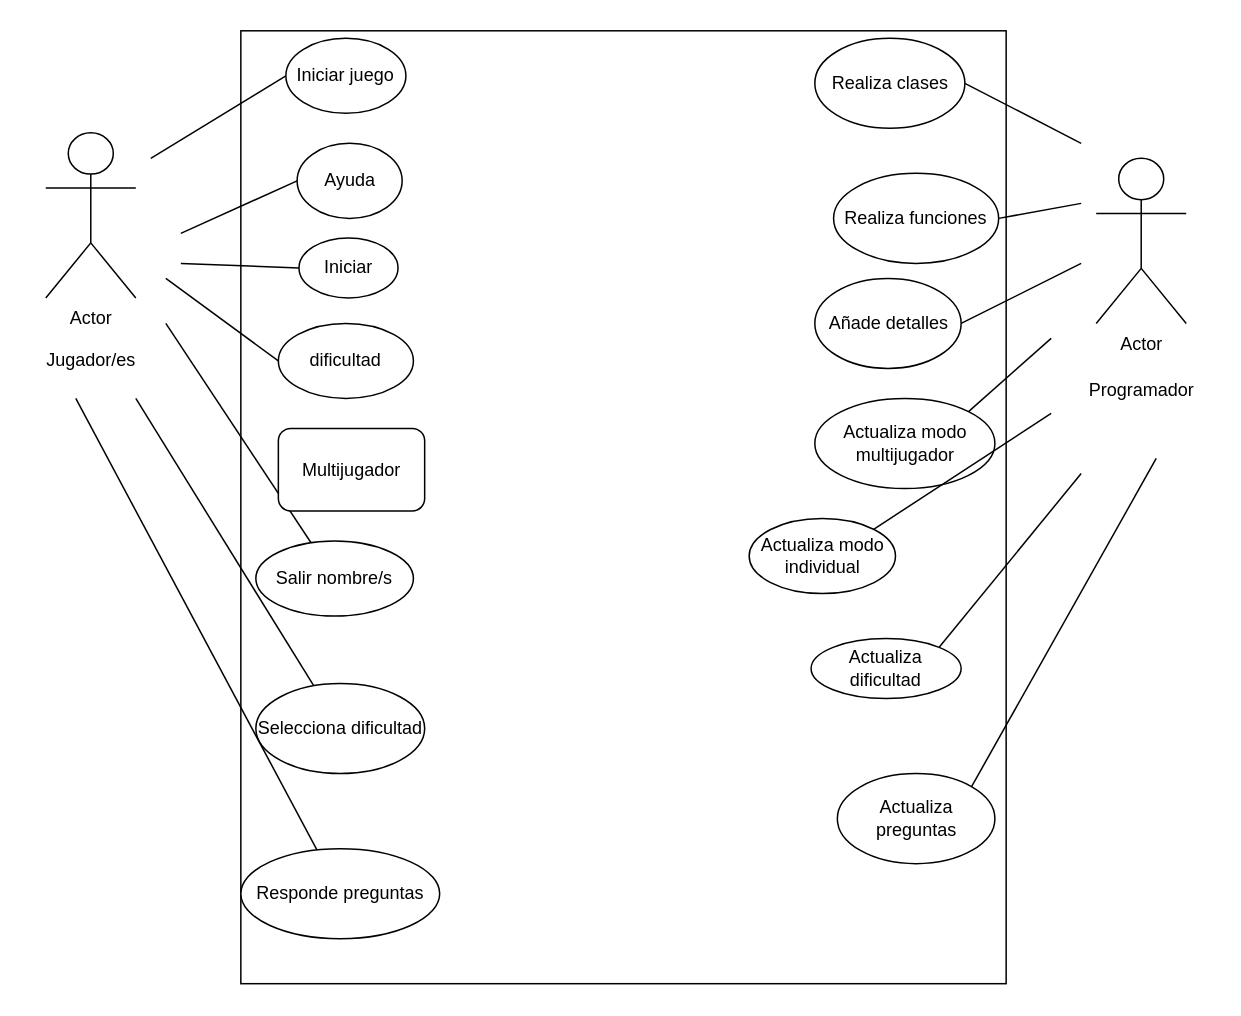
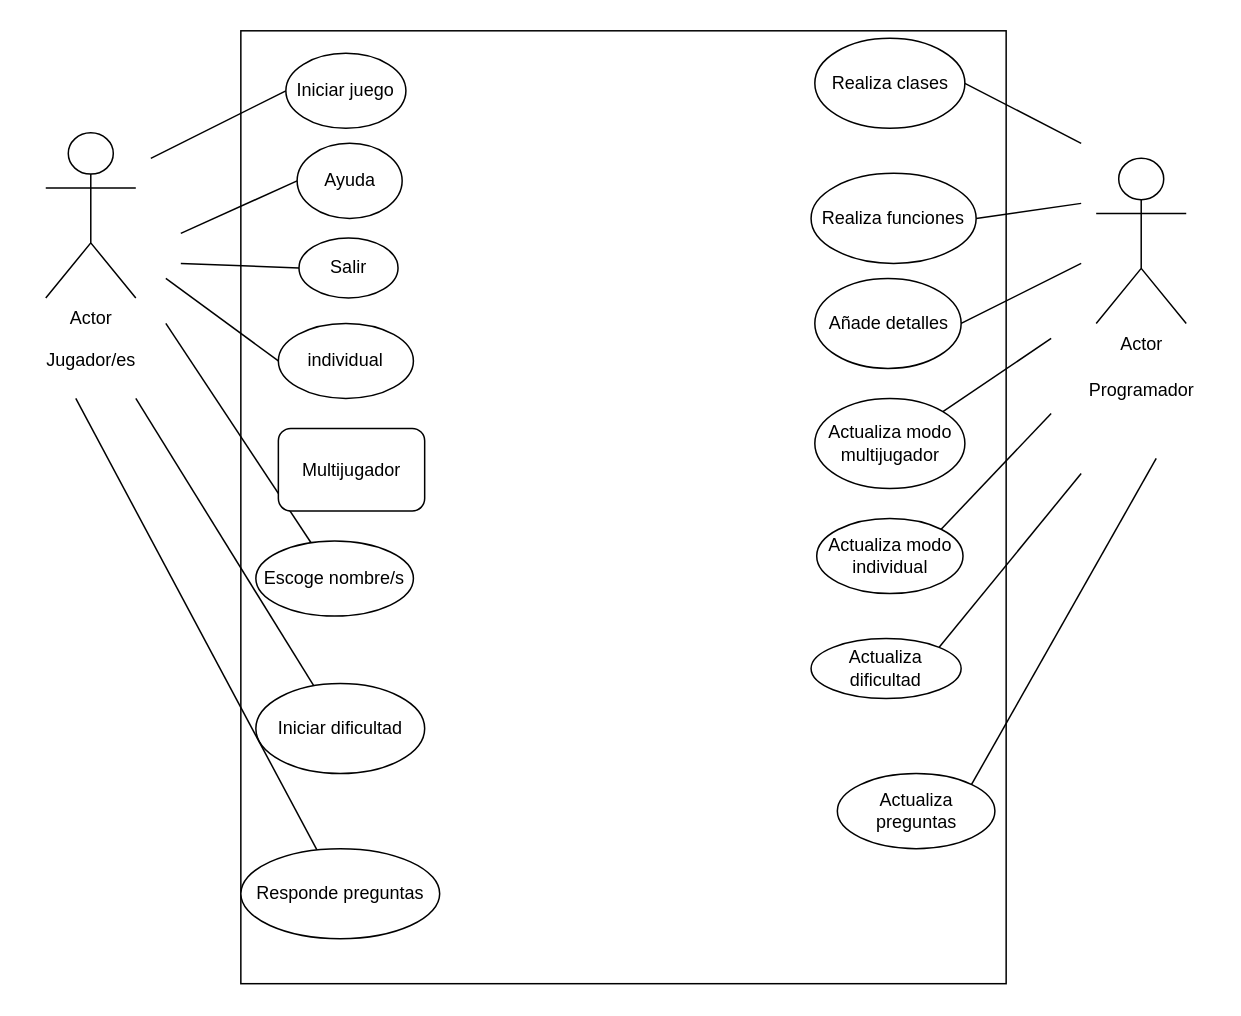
(346, 76) -> (346, 91)
(916, 218) -> (893, 218)
(349, 268) -> (349, 268)
(346, 361) -> (346, 361)
(905, 443) -> (890, 443)
(822, 556) -> (890, 556)
(335, 578) -> (335, 578)
(341, 728) -> (341, 728)
(916, 818) -> (916, 811)
